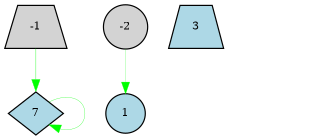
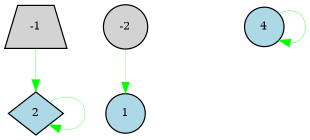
(196, 27) -> none
none -> (264, 27)
(36, 113) -> (36, 113)
